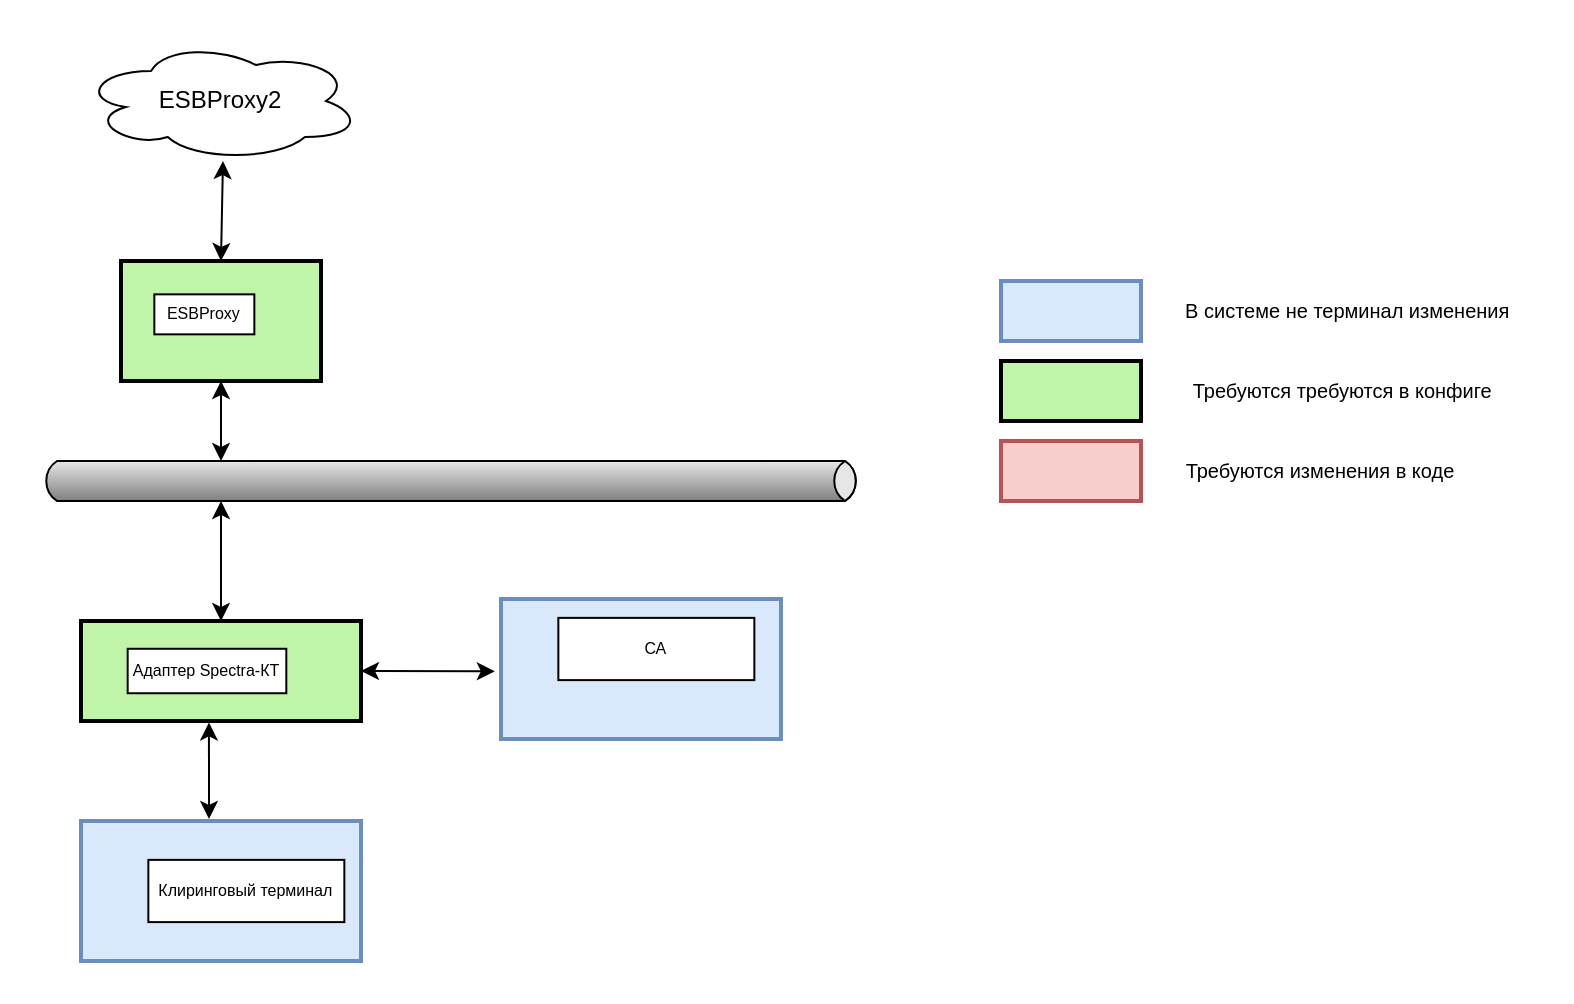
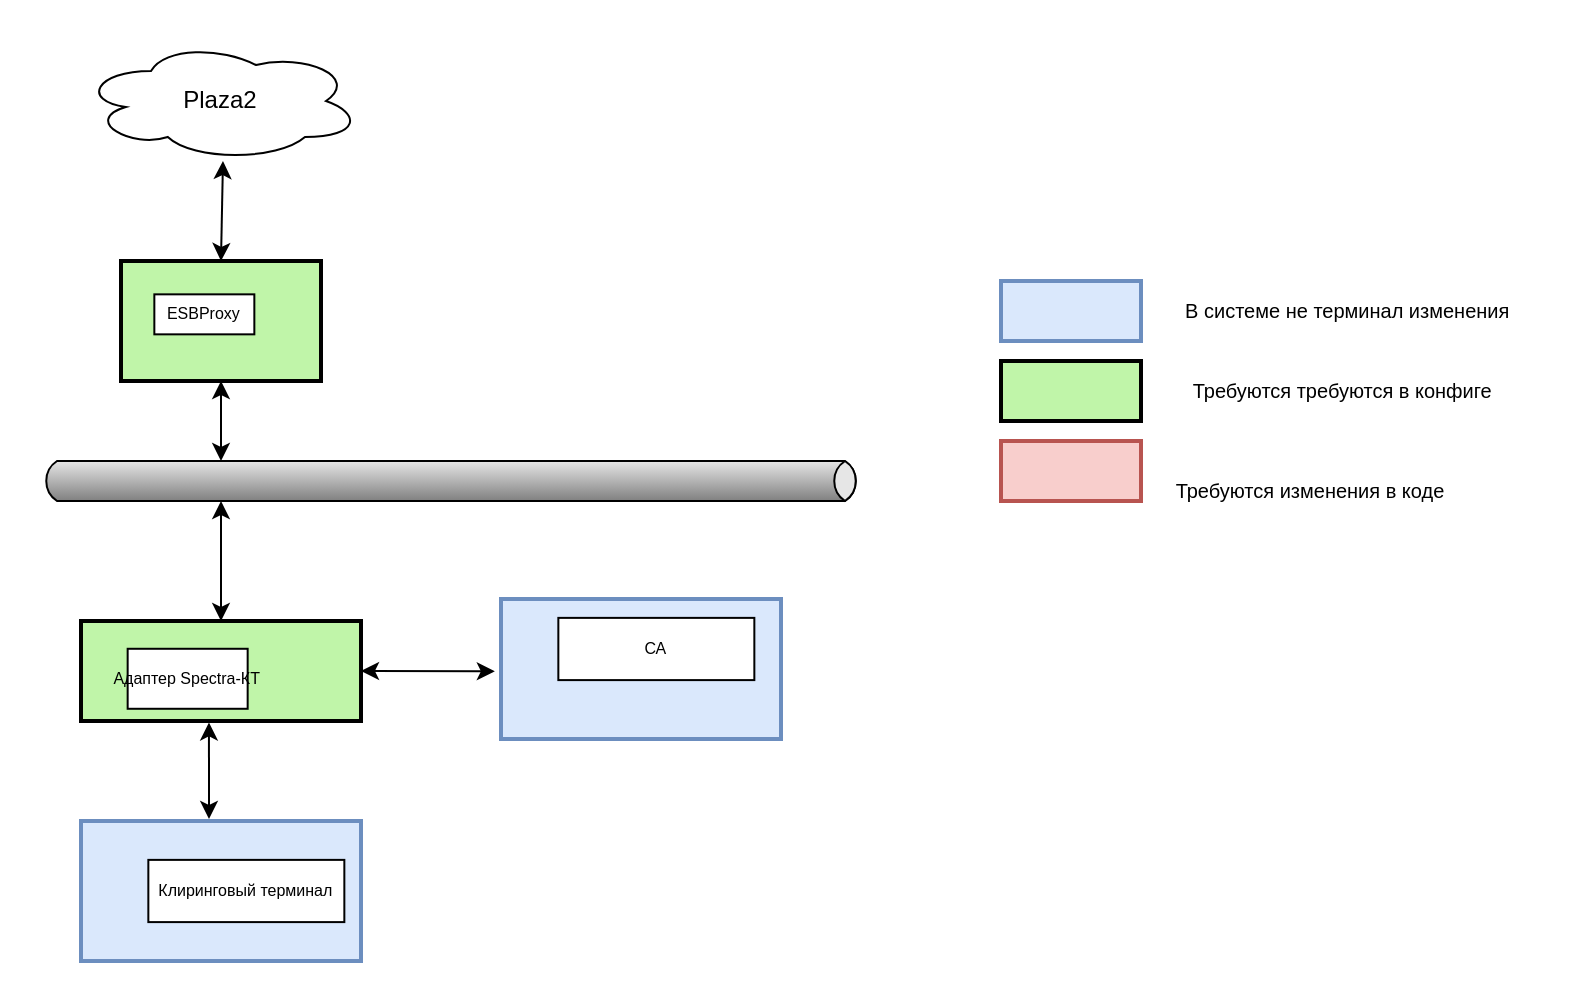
(221, 101) -> (221, 101)
(1321, 471) -> (1311, 491)
(207, 671) -> (188, 679)
